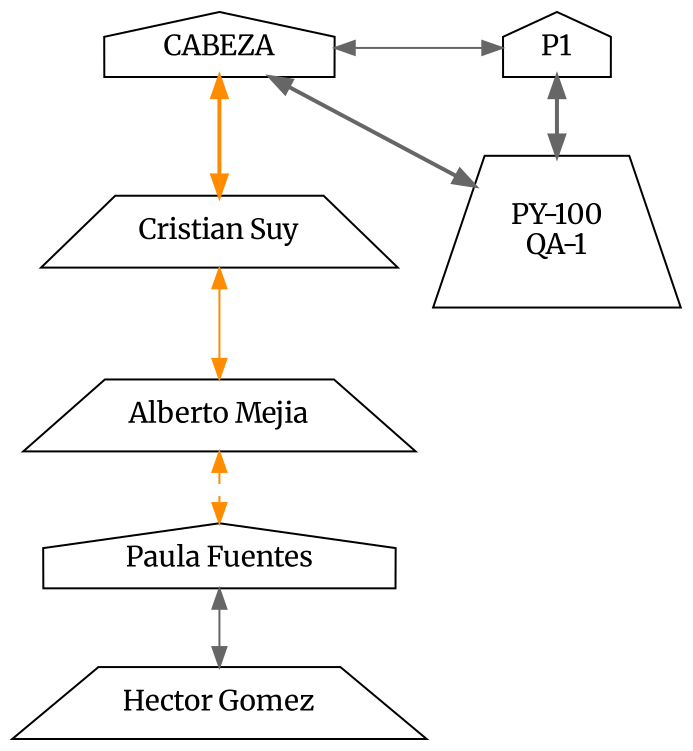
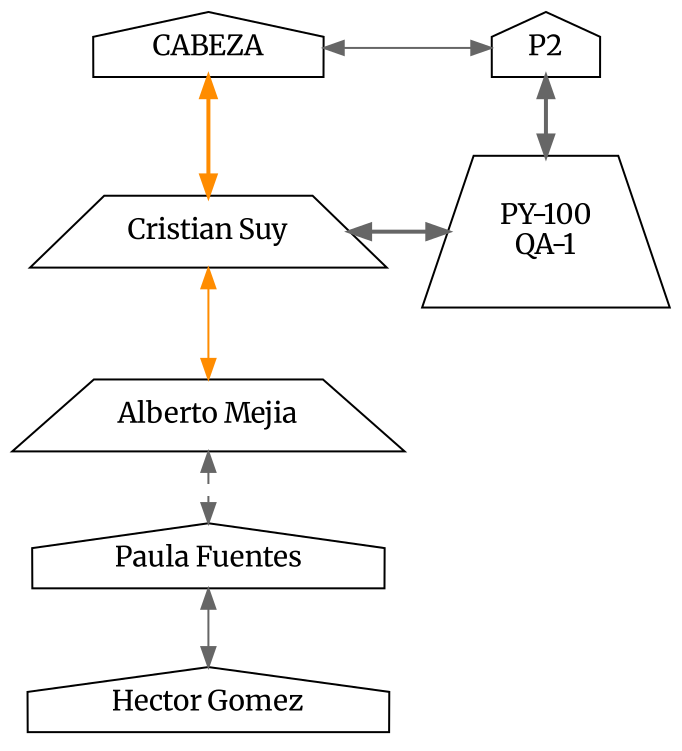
(557, 48) -> (546, 48)
(373, 132) -> (399, 232)
(219, 487) -> (208, 487)
(219, 703) -> (208, 703)
